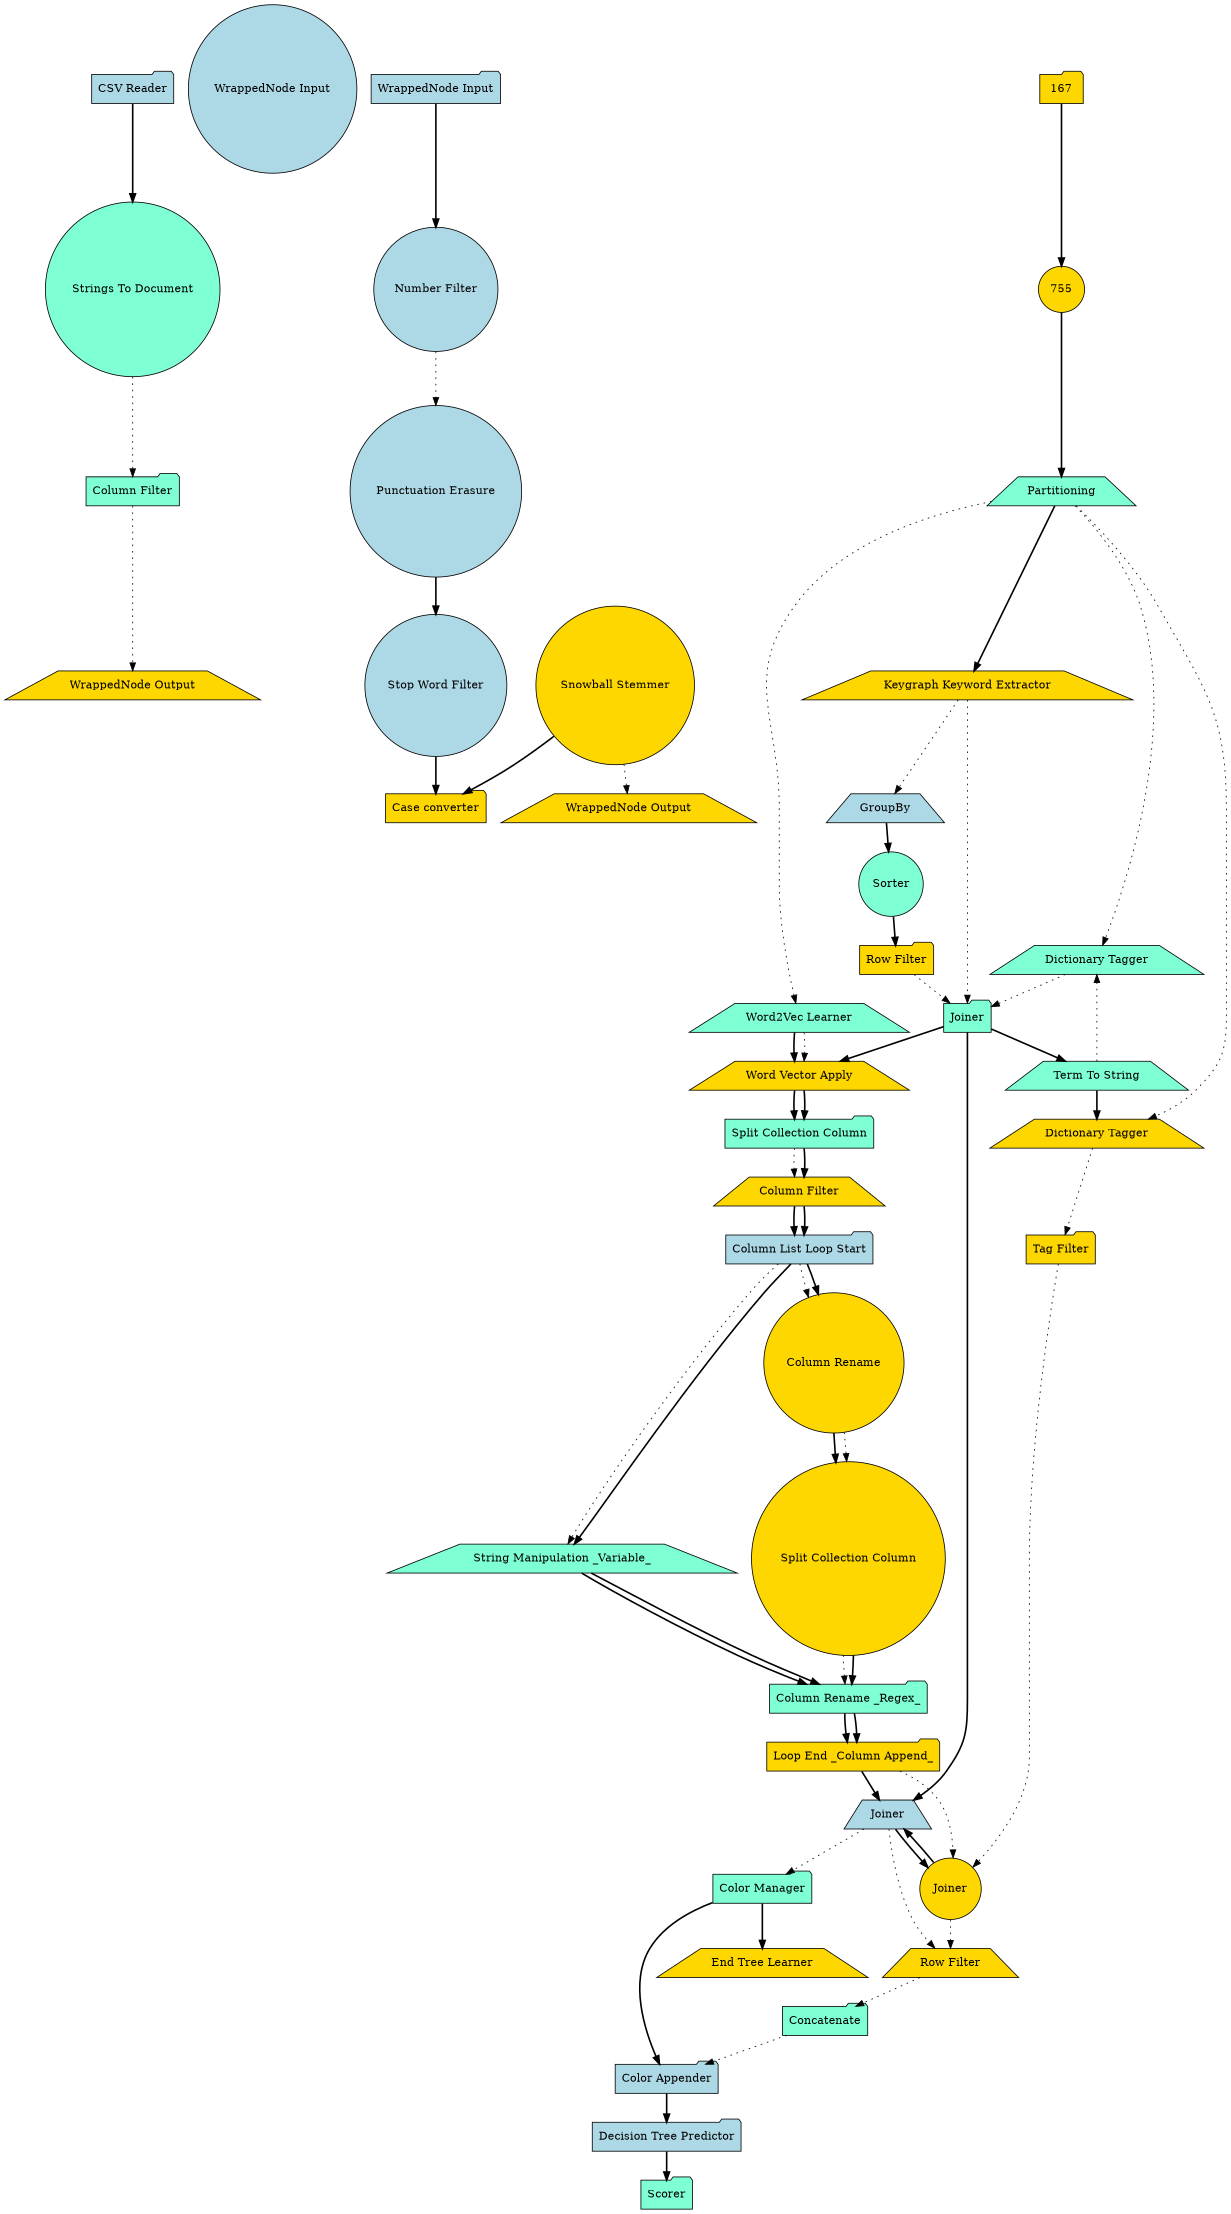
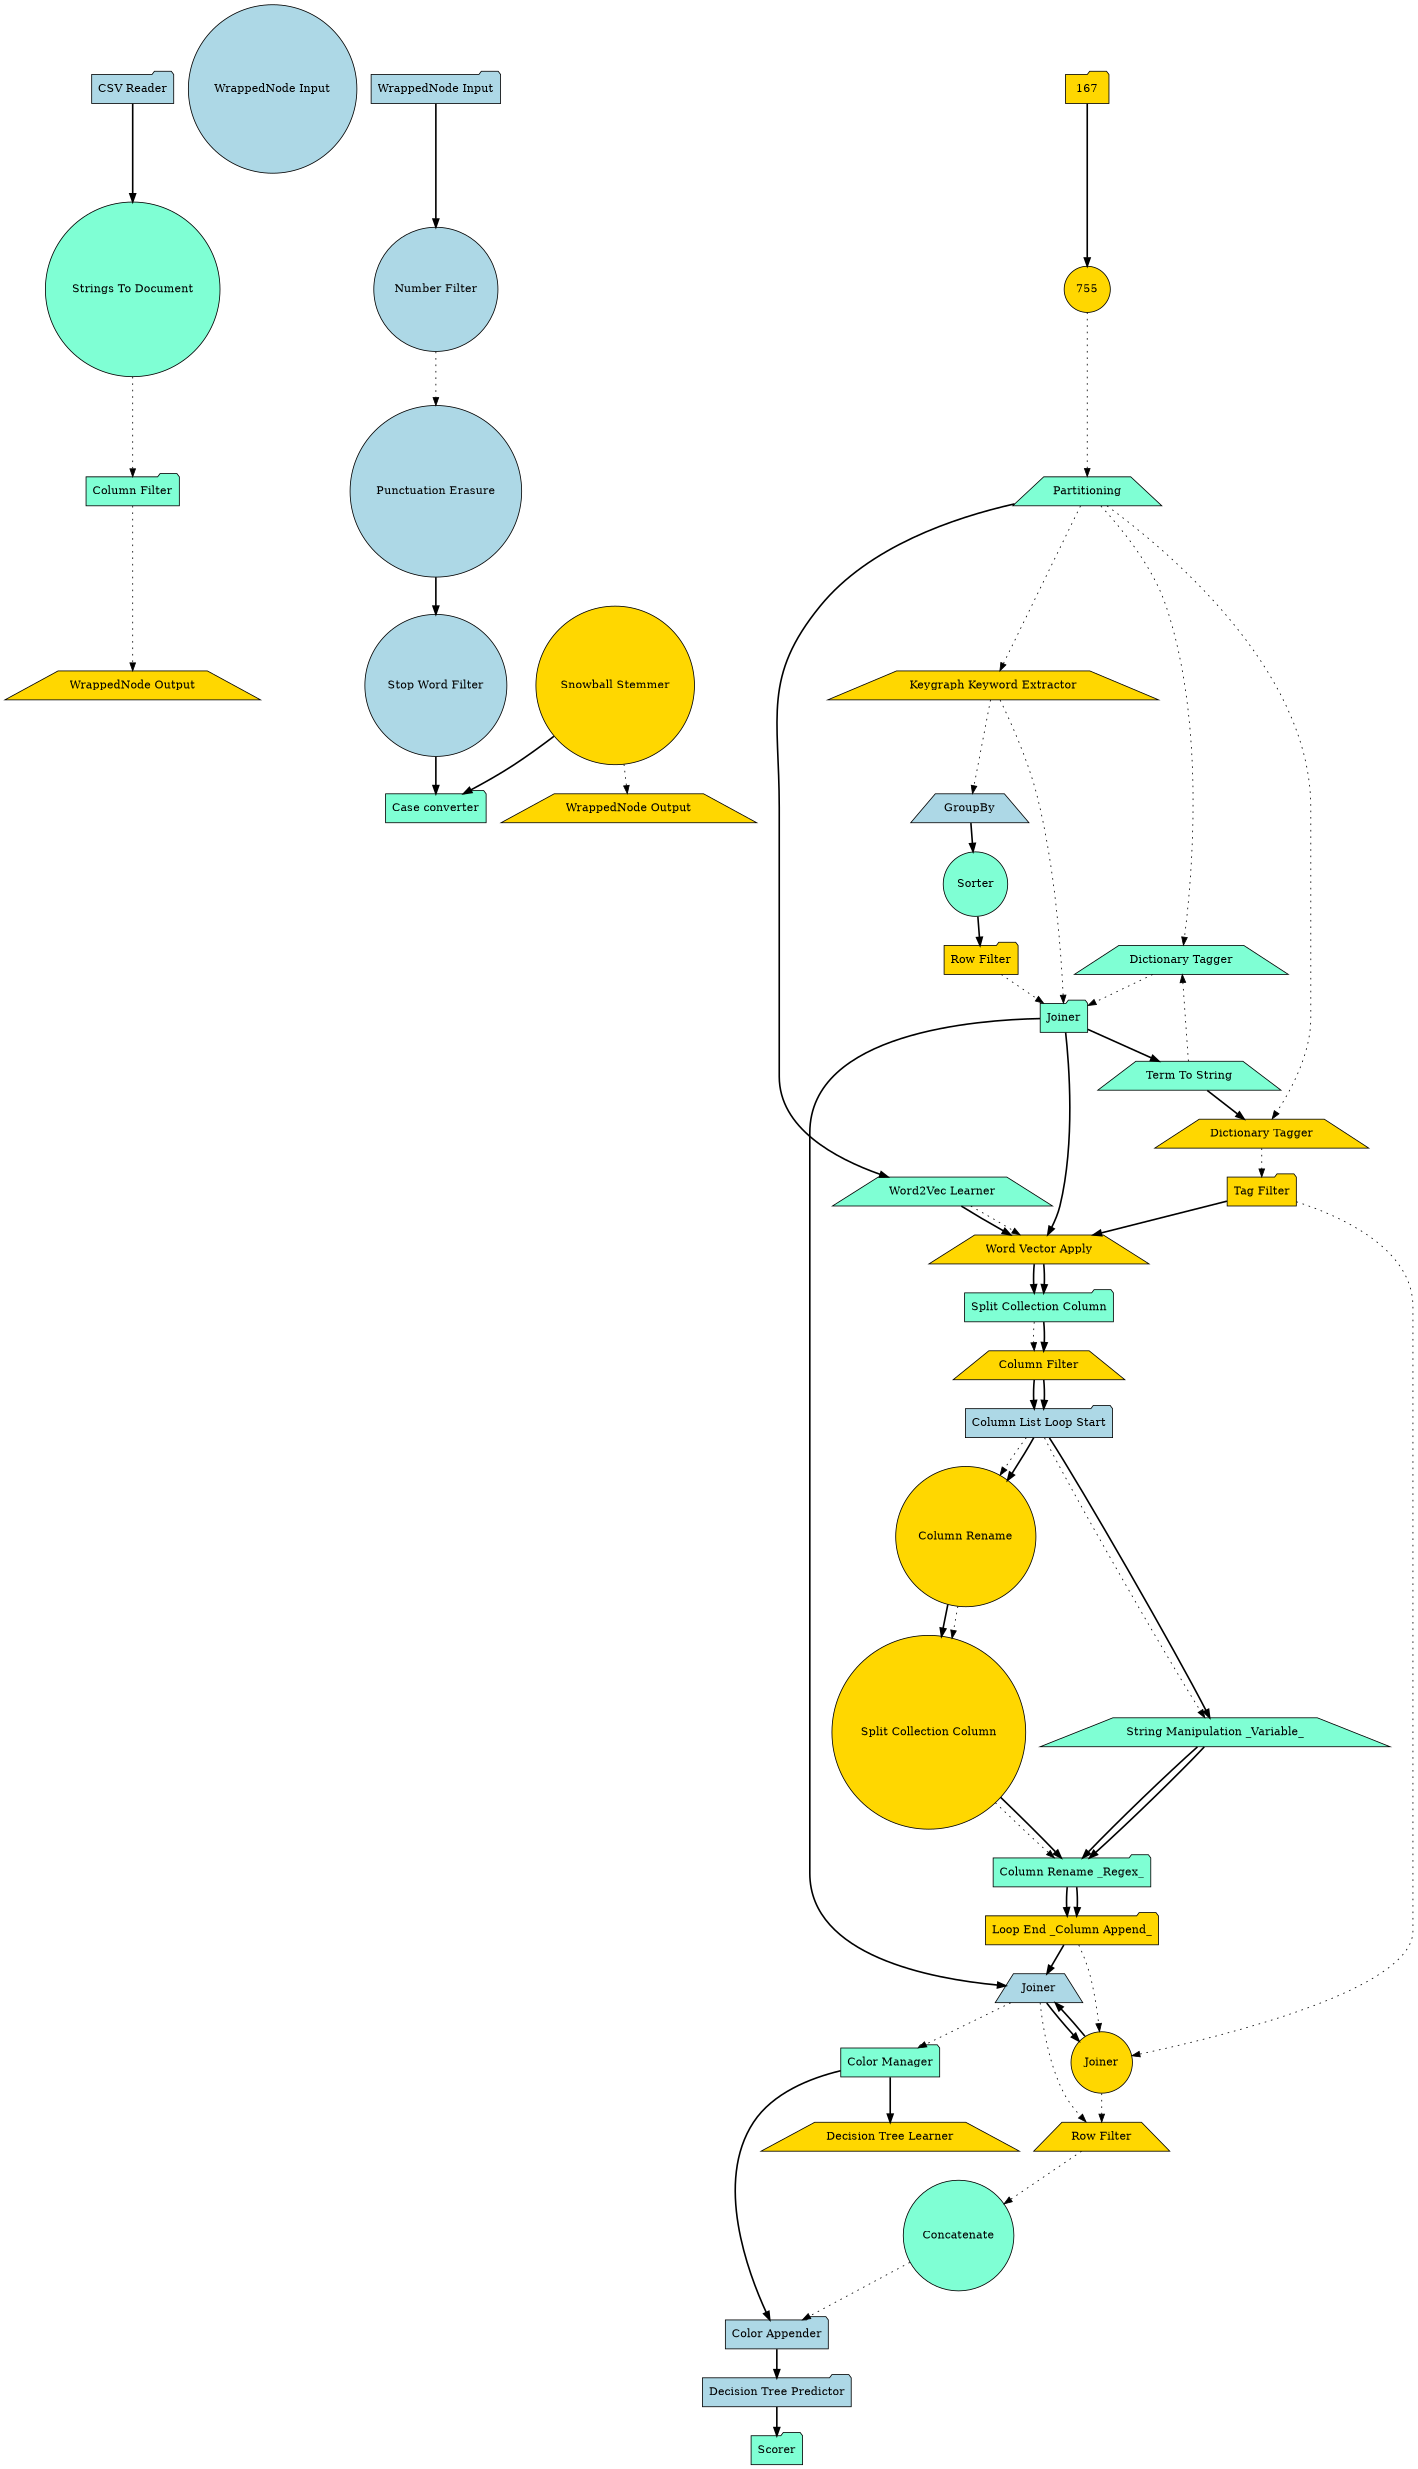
(1062, 390) -> (1087, 390)
(1016, 585) -> (1042, 585)
(767, 685) -> (779, 799)
(436, 808) -> (436, 808)
none -> (1164, 1217)
(762, 1963) -> (890, 2137)
(825, 2021) -> (959, 2236)
